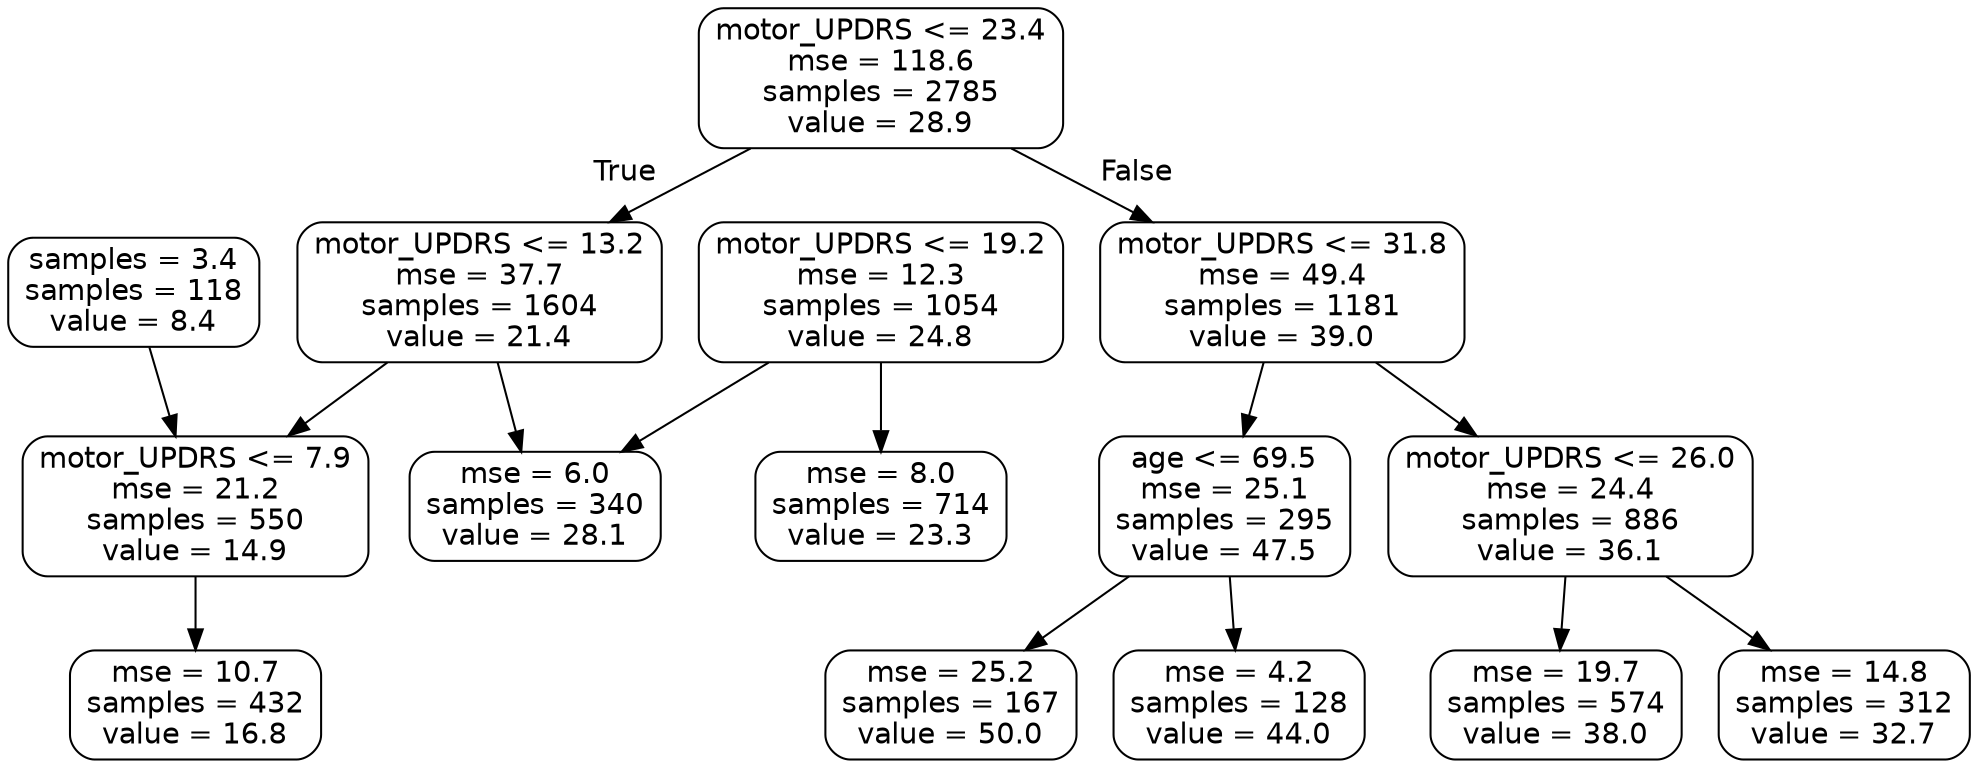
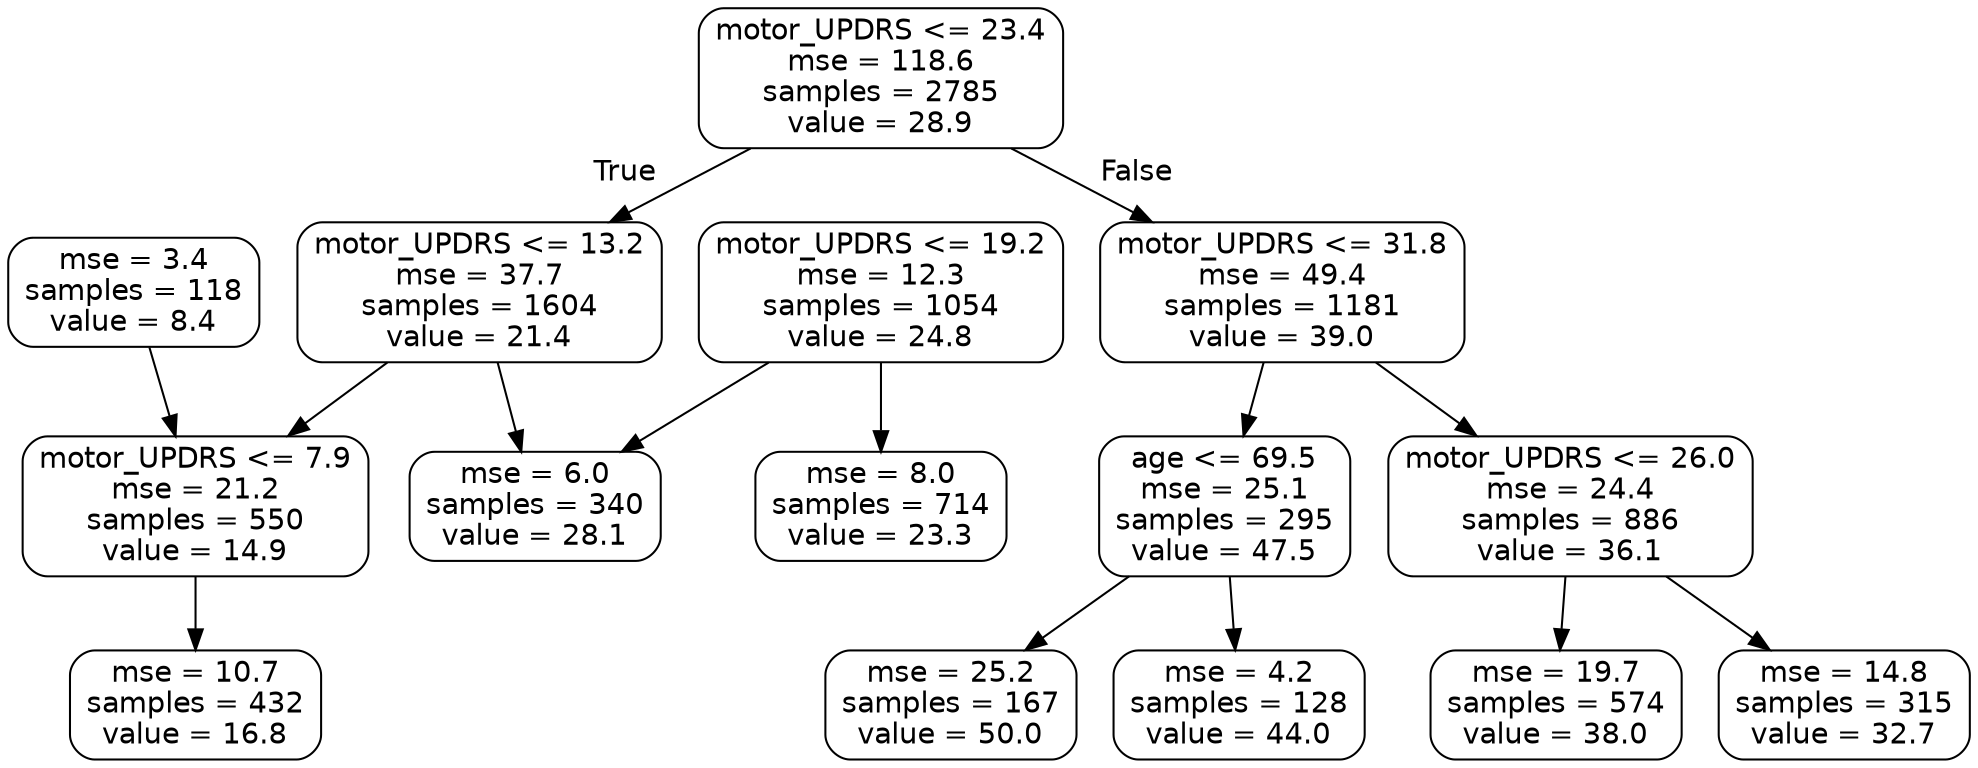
(134, 292) -> (134, 292)
(1844, 705) -> (1844, 705)
